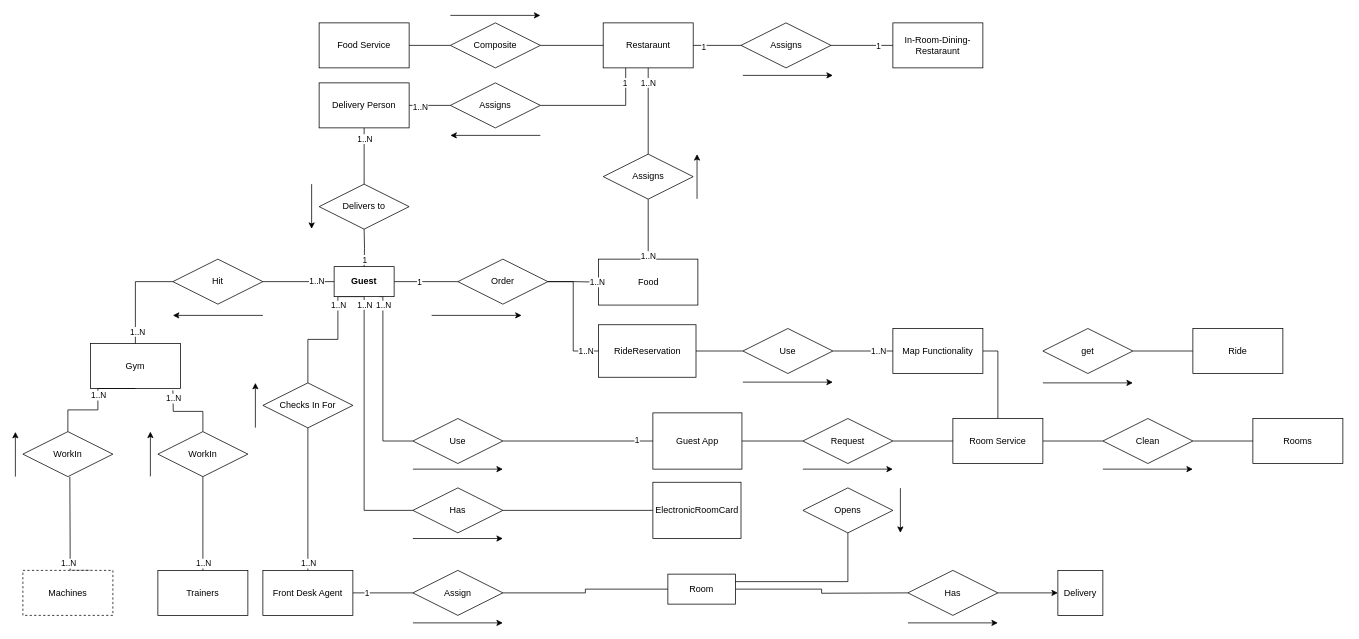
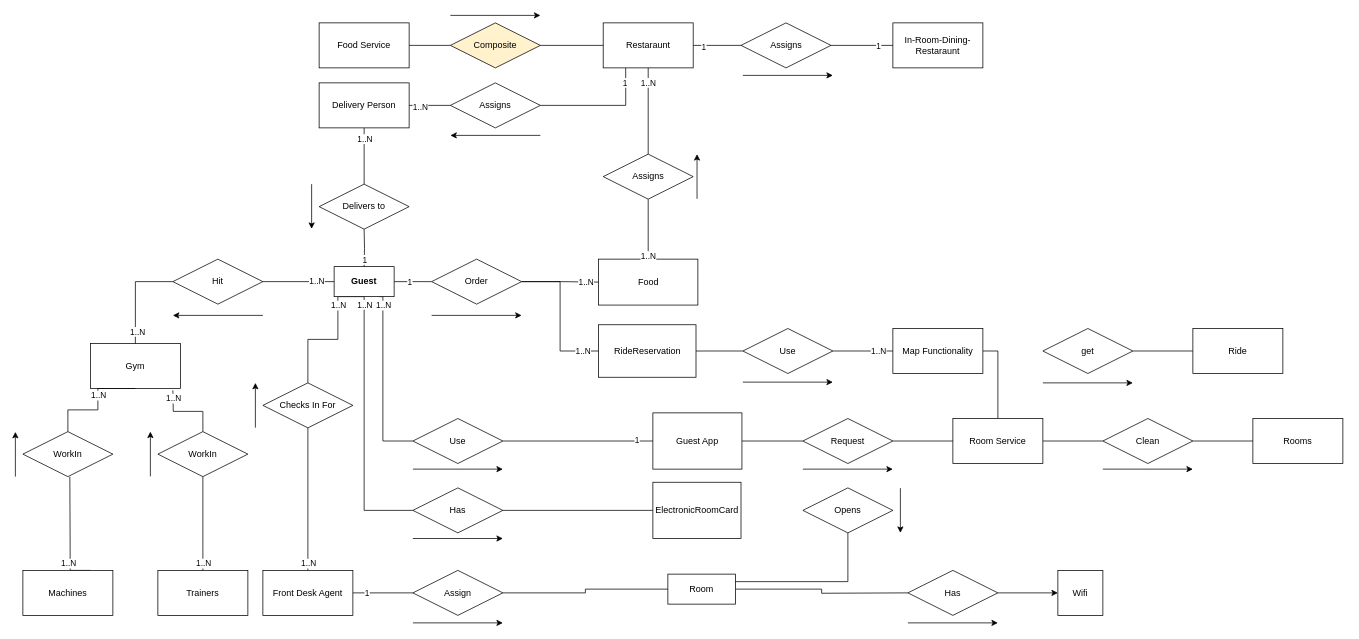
(495, 45) -> (495, 45)
(503, 282) -> (477, 282)
(68, 593) -> (68, 593)
(1080, 593) -> (1080, 593)
